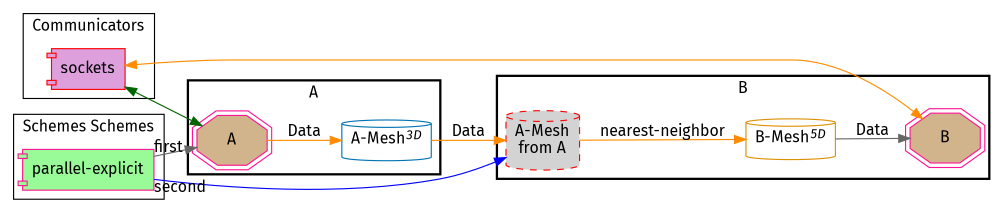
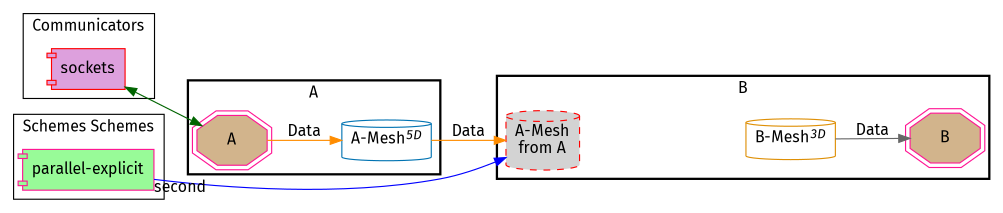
(532, 60) -> none
(818, 138) -> (818, 138)
(414, 139) -> (414, 139)
(657, 140) -> none
(171, 153) -> none
